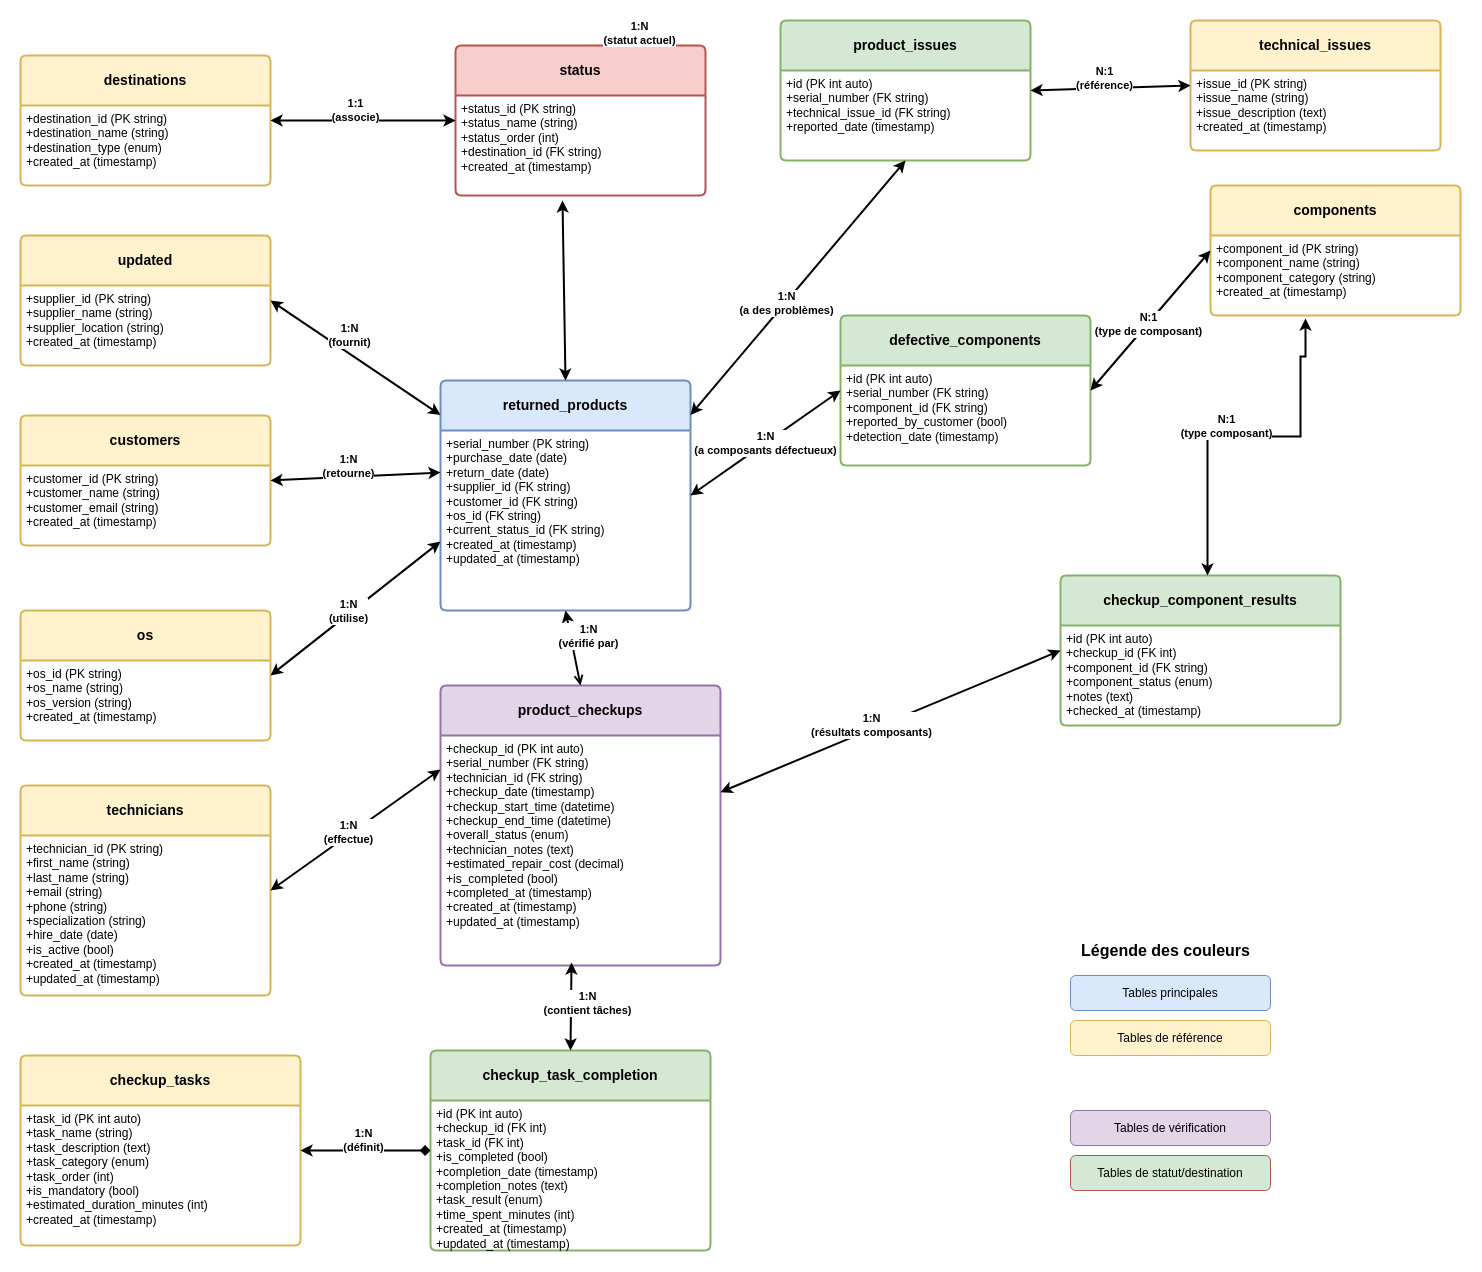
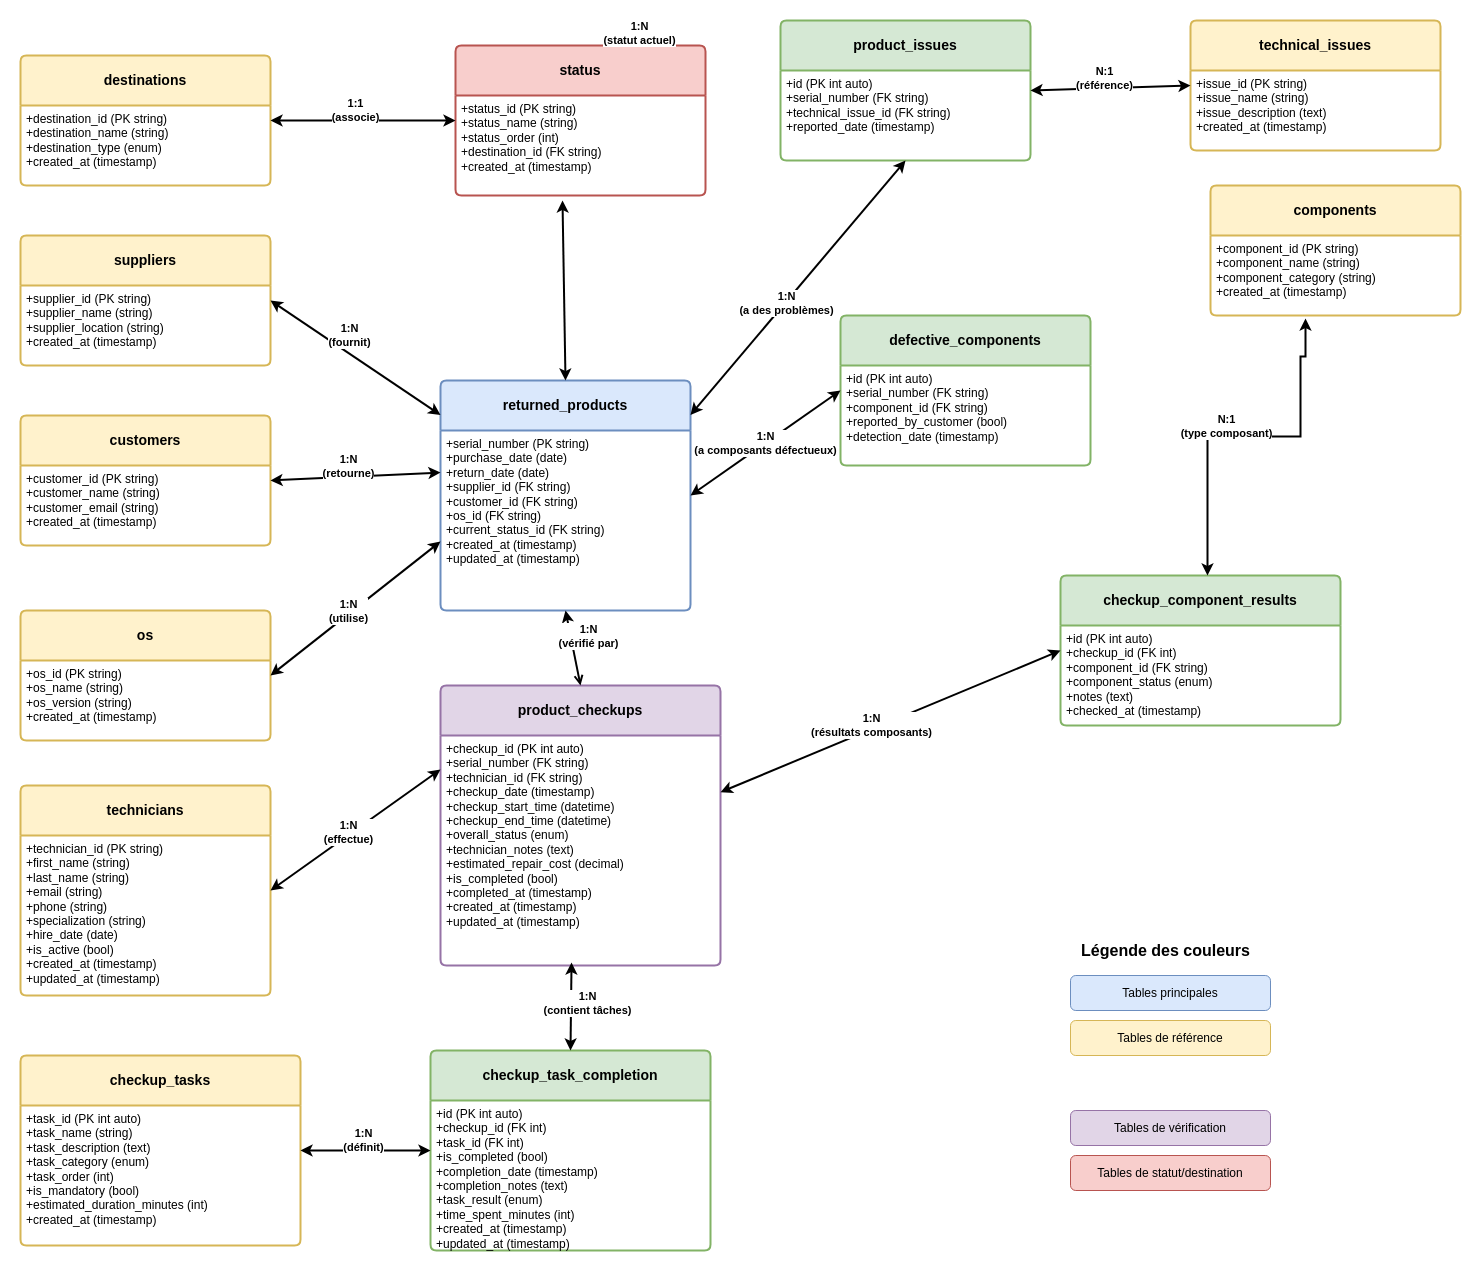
(146, 261) -> (146, 261)
(1150, 321) -> none
(419, 1151) -> (420, 1151)
(1171, 1173) -> (1171, 1173)
